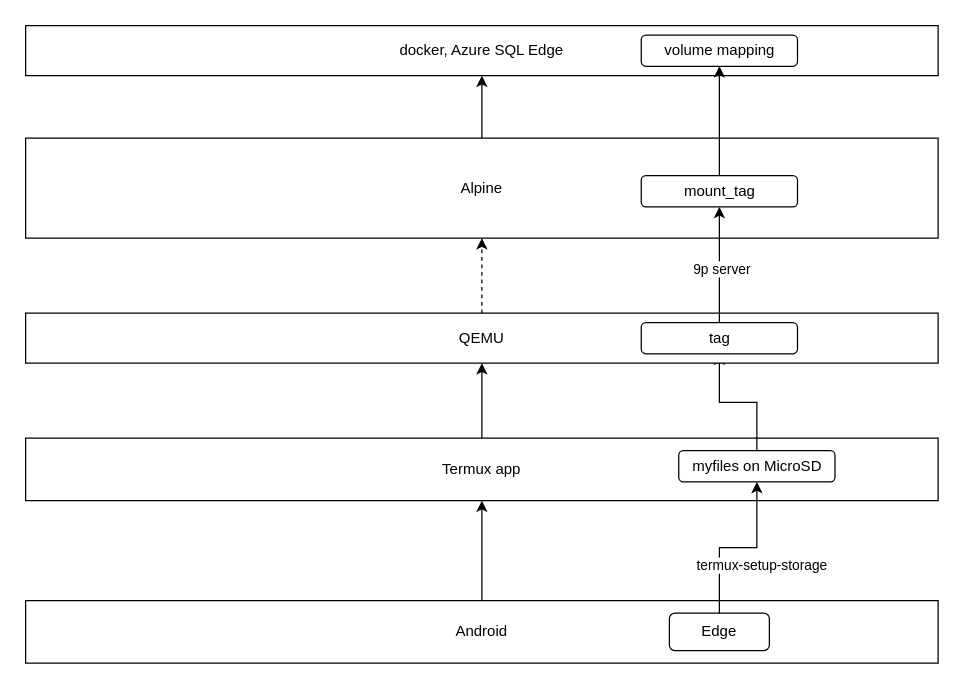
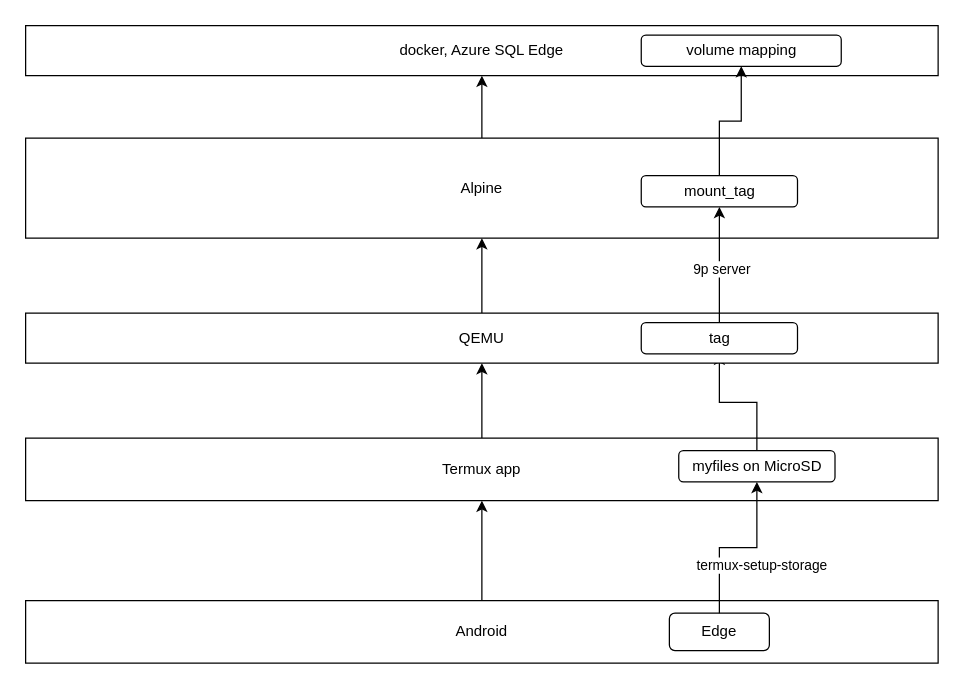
(719, 51) -> (741, 51)
(482, 278) -> (482, 278)
